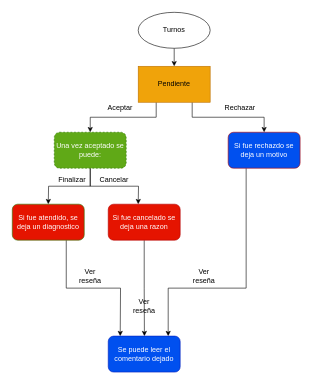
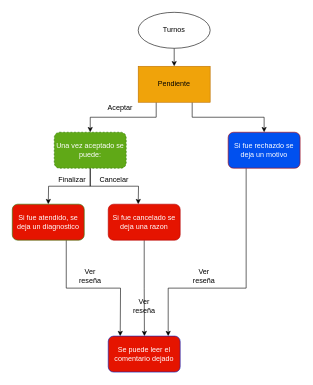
(240, 108) -> none
(144, 354) -> (144, 354)
